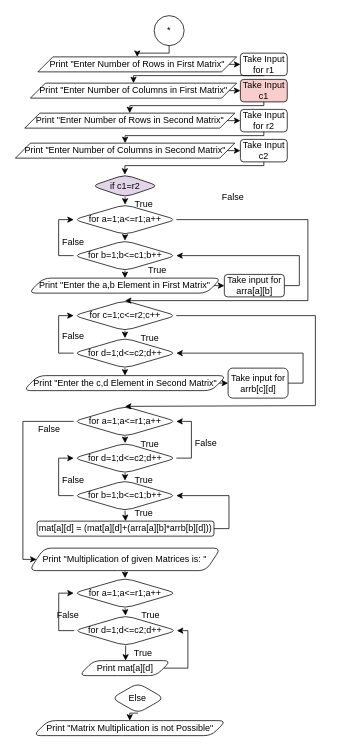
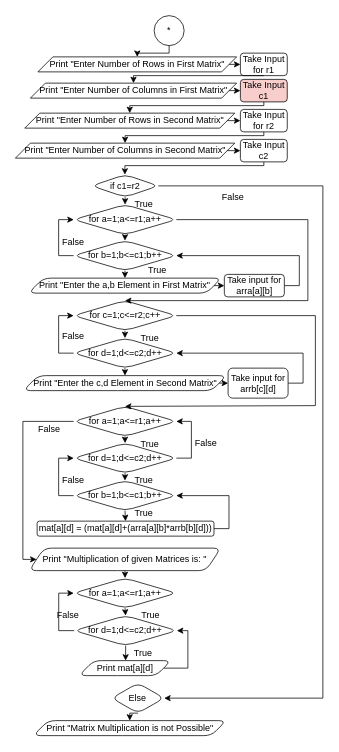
(125, 186) -> (125, 186)
none -> (323, 698)
